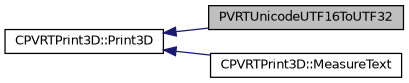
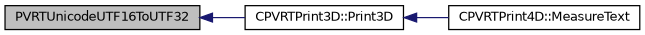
(192, 30) -> (229, 18)
(306, 65) -> (544, 18)
